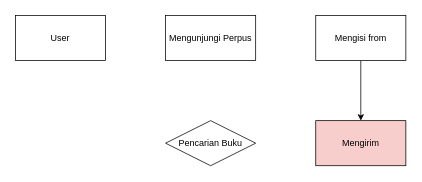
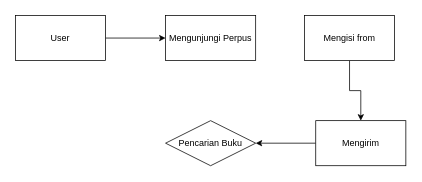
none -> (159, 38)
(360, 38) -> (349, 38)
none -> (288, 143)
(360, 143) -> (360, 143)
